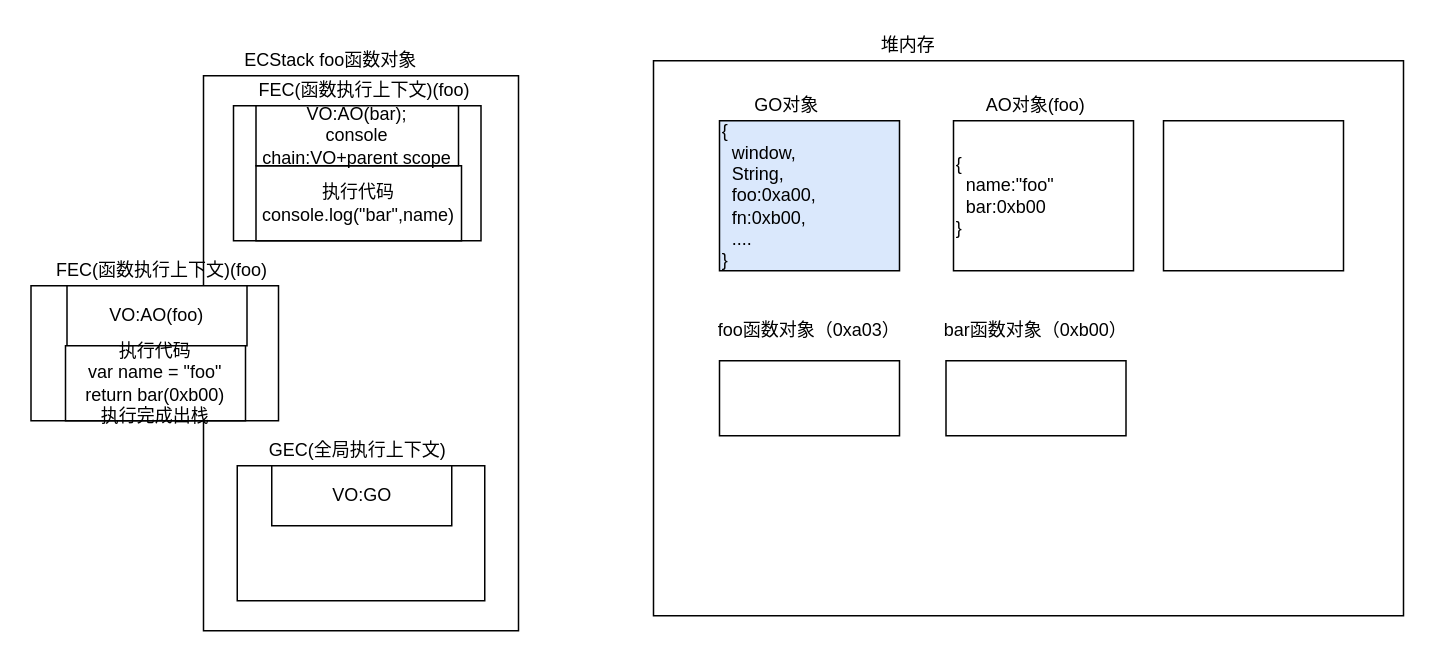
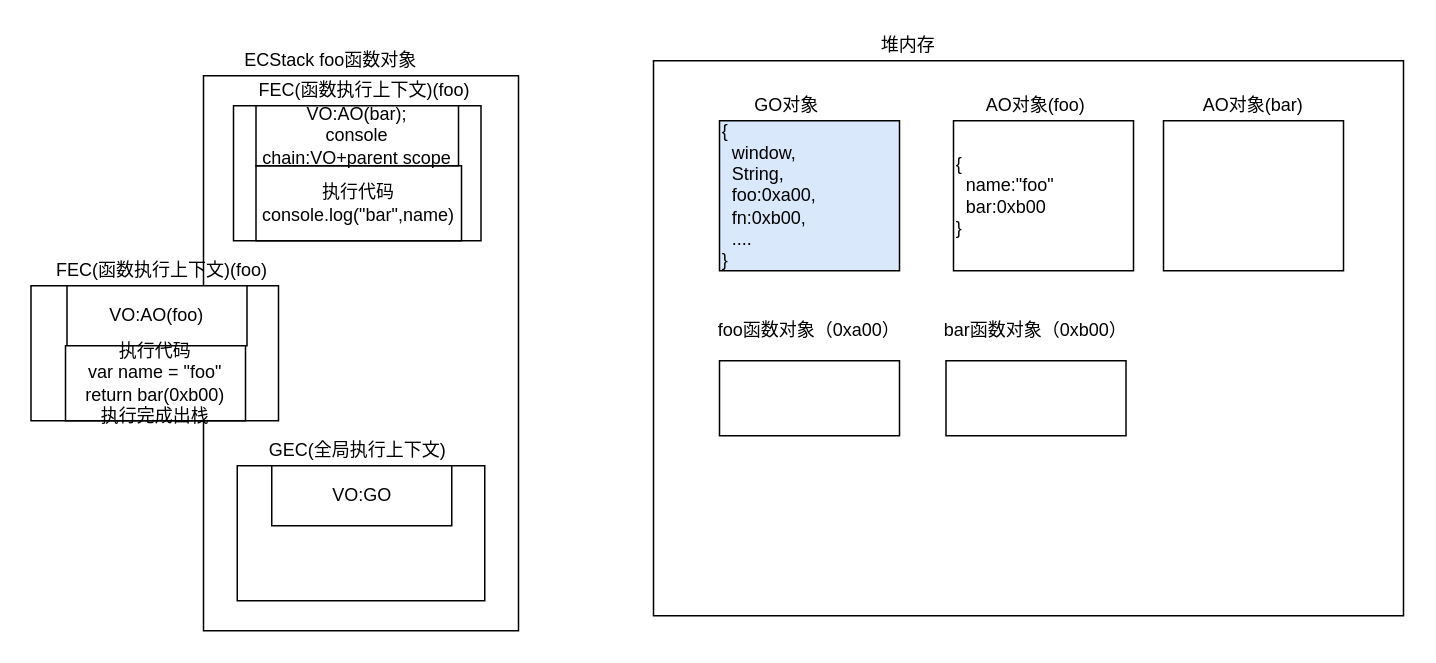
none -> (1253, 106)
(809, 331) -> (809, 331)
